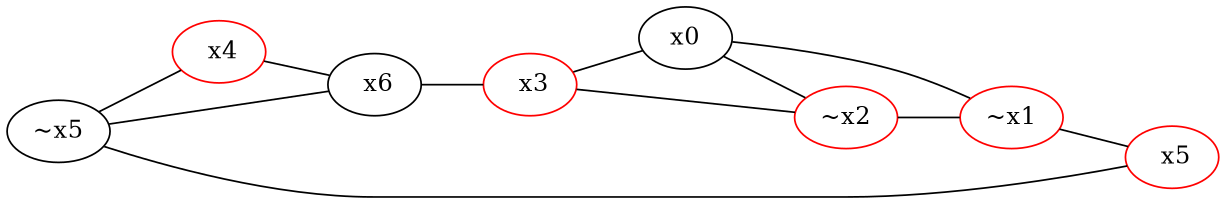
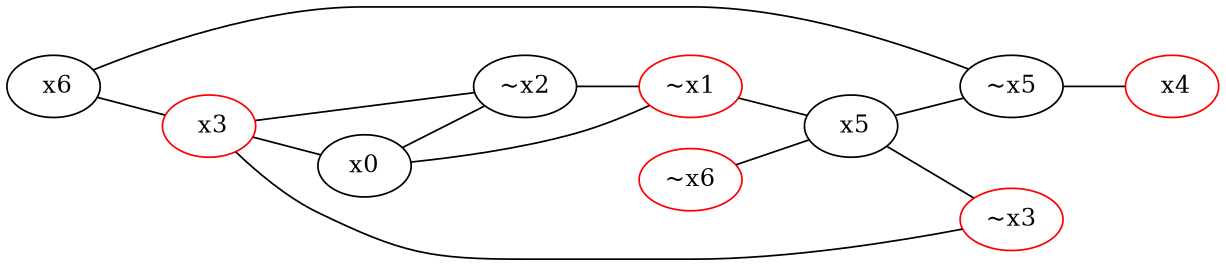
(297, 68) -> none
(846, 117) -> (525, 86)
(1172, 157) -> (851, 126)
none -> (691, 180)
none -> (1012, 219)
